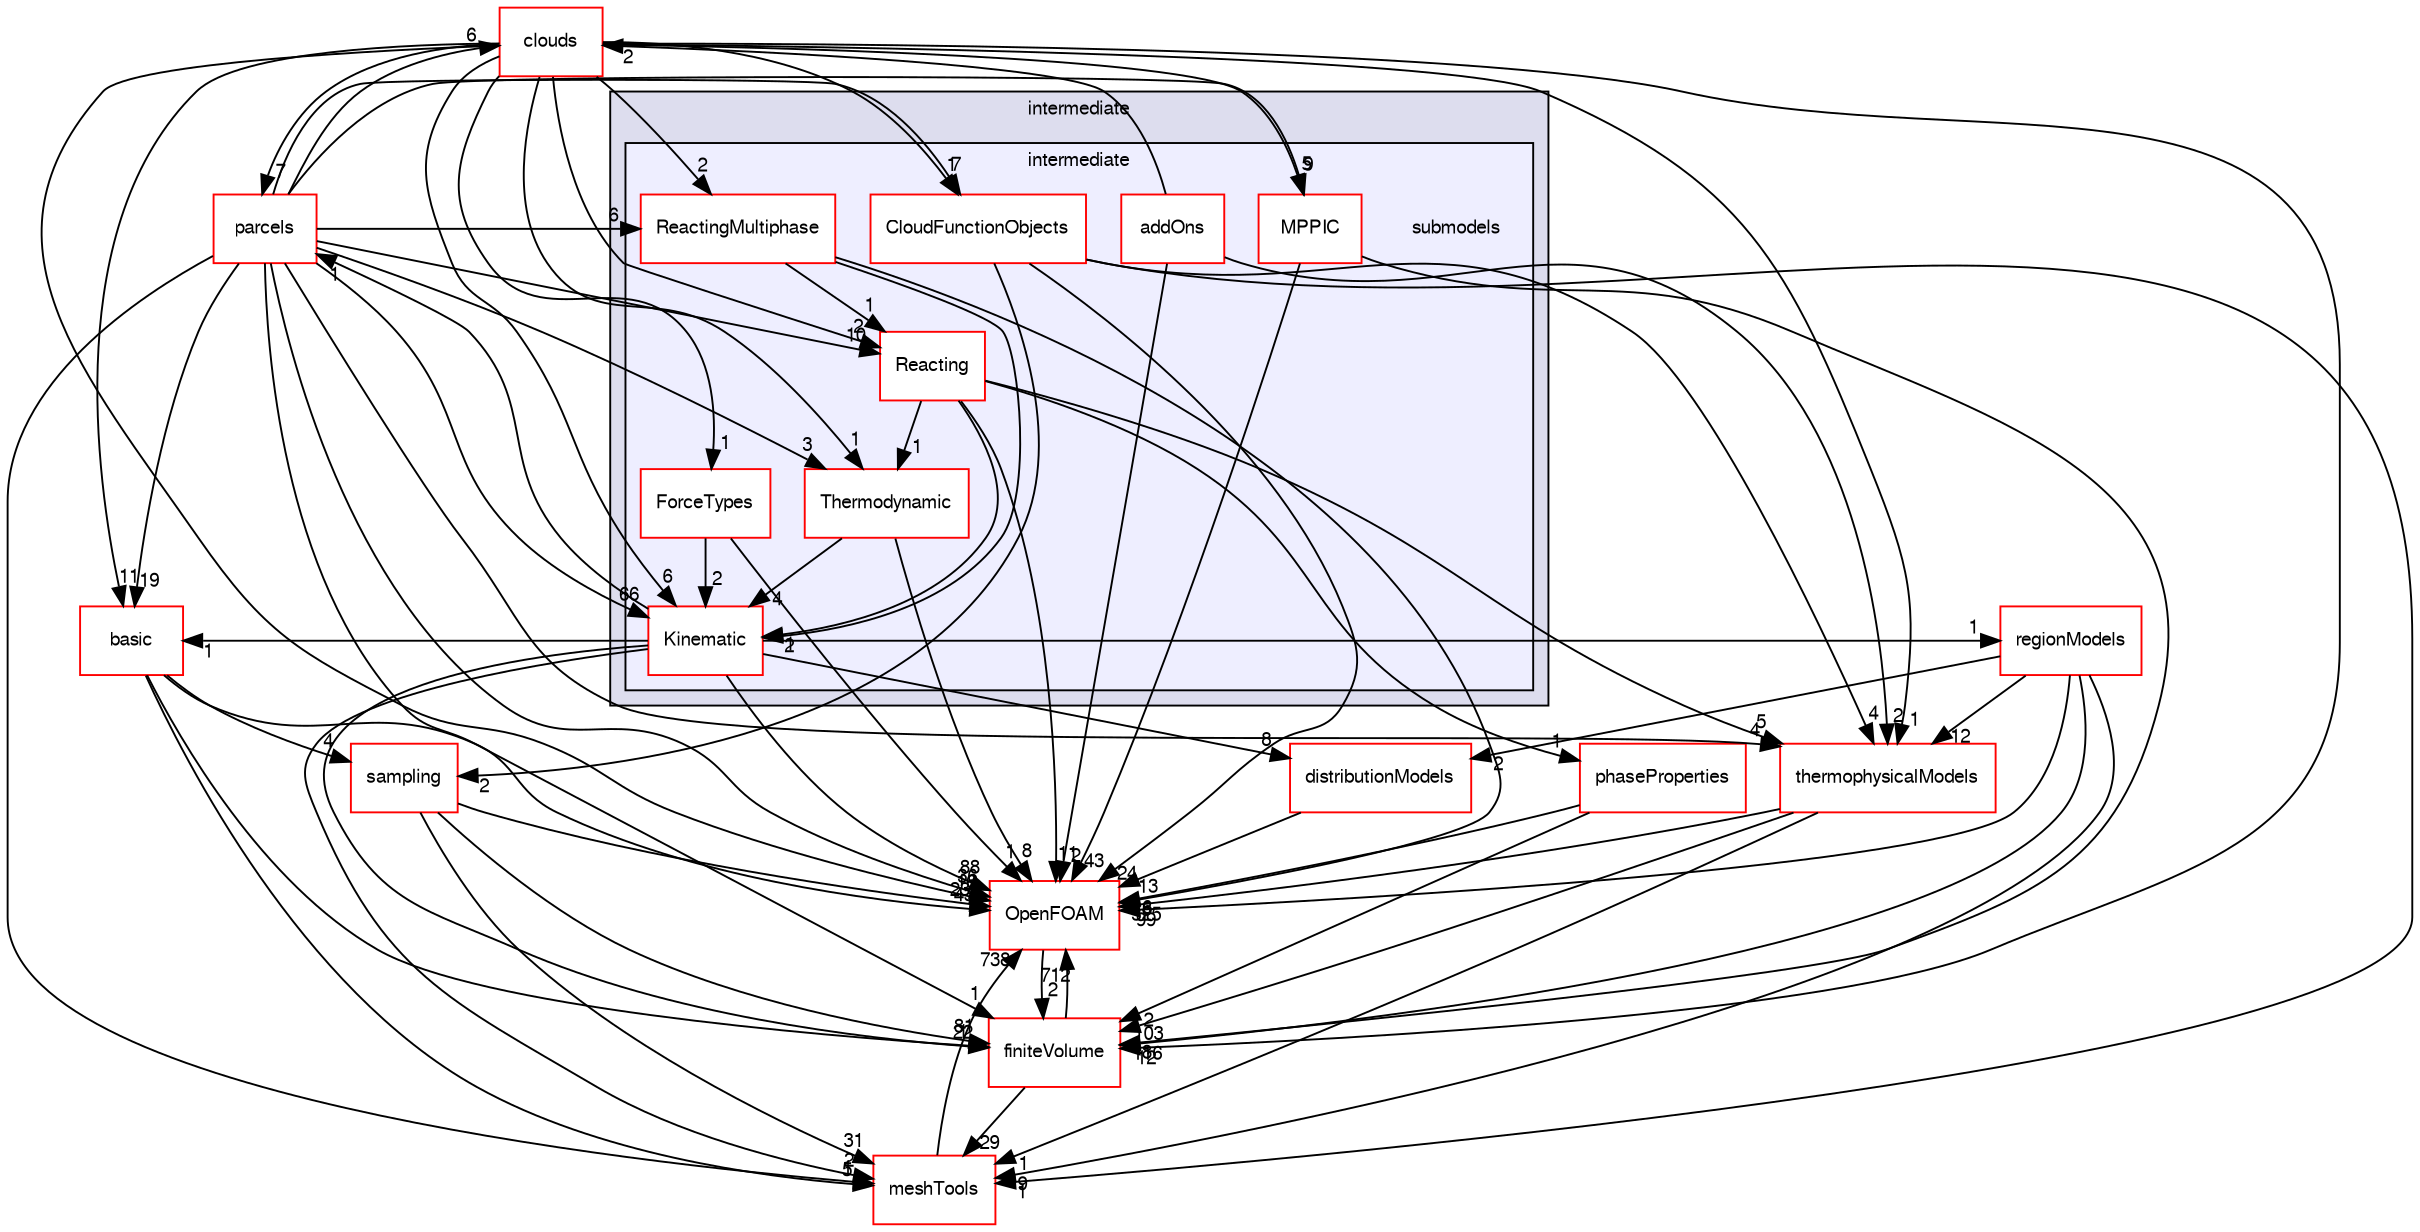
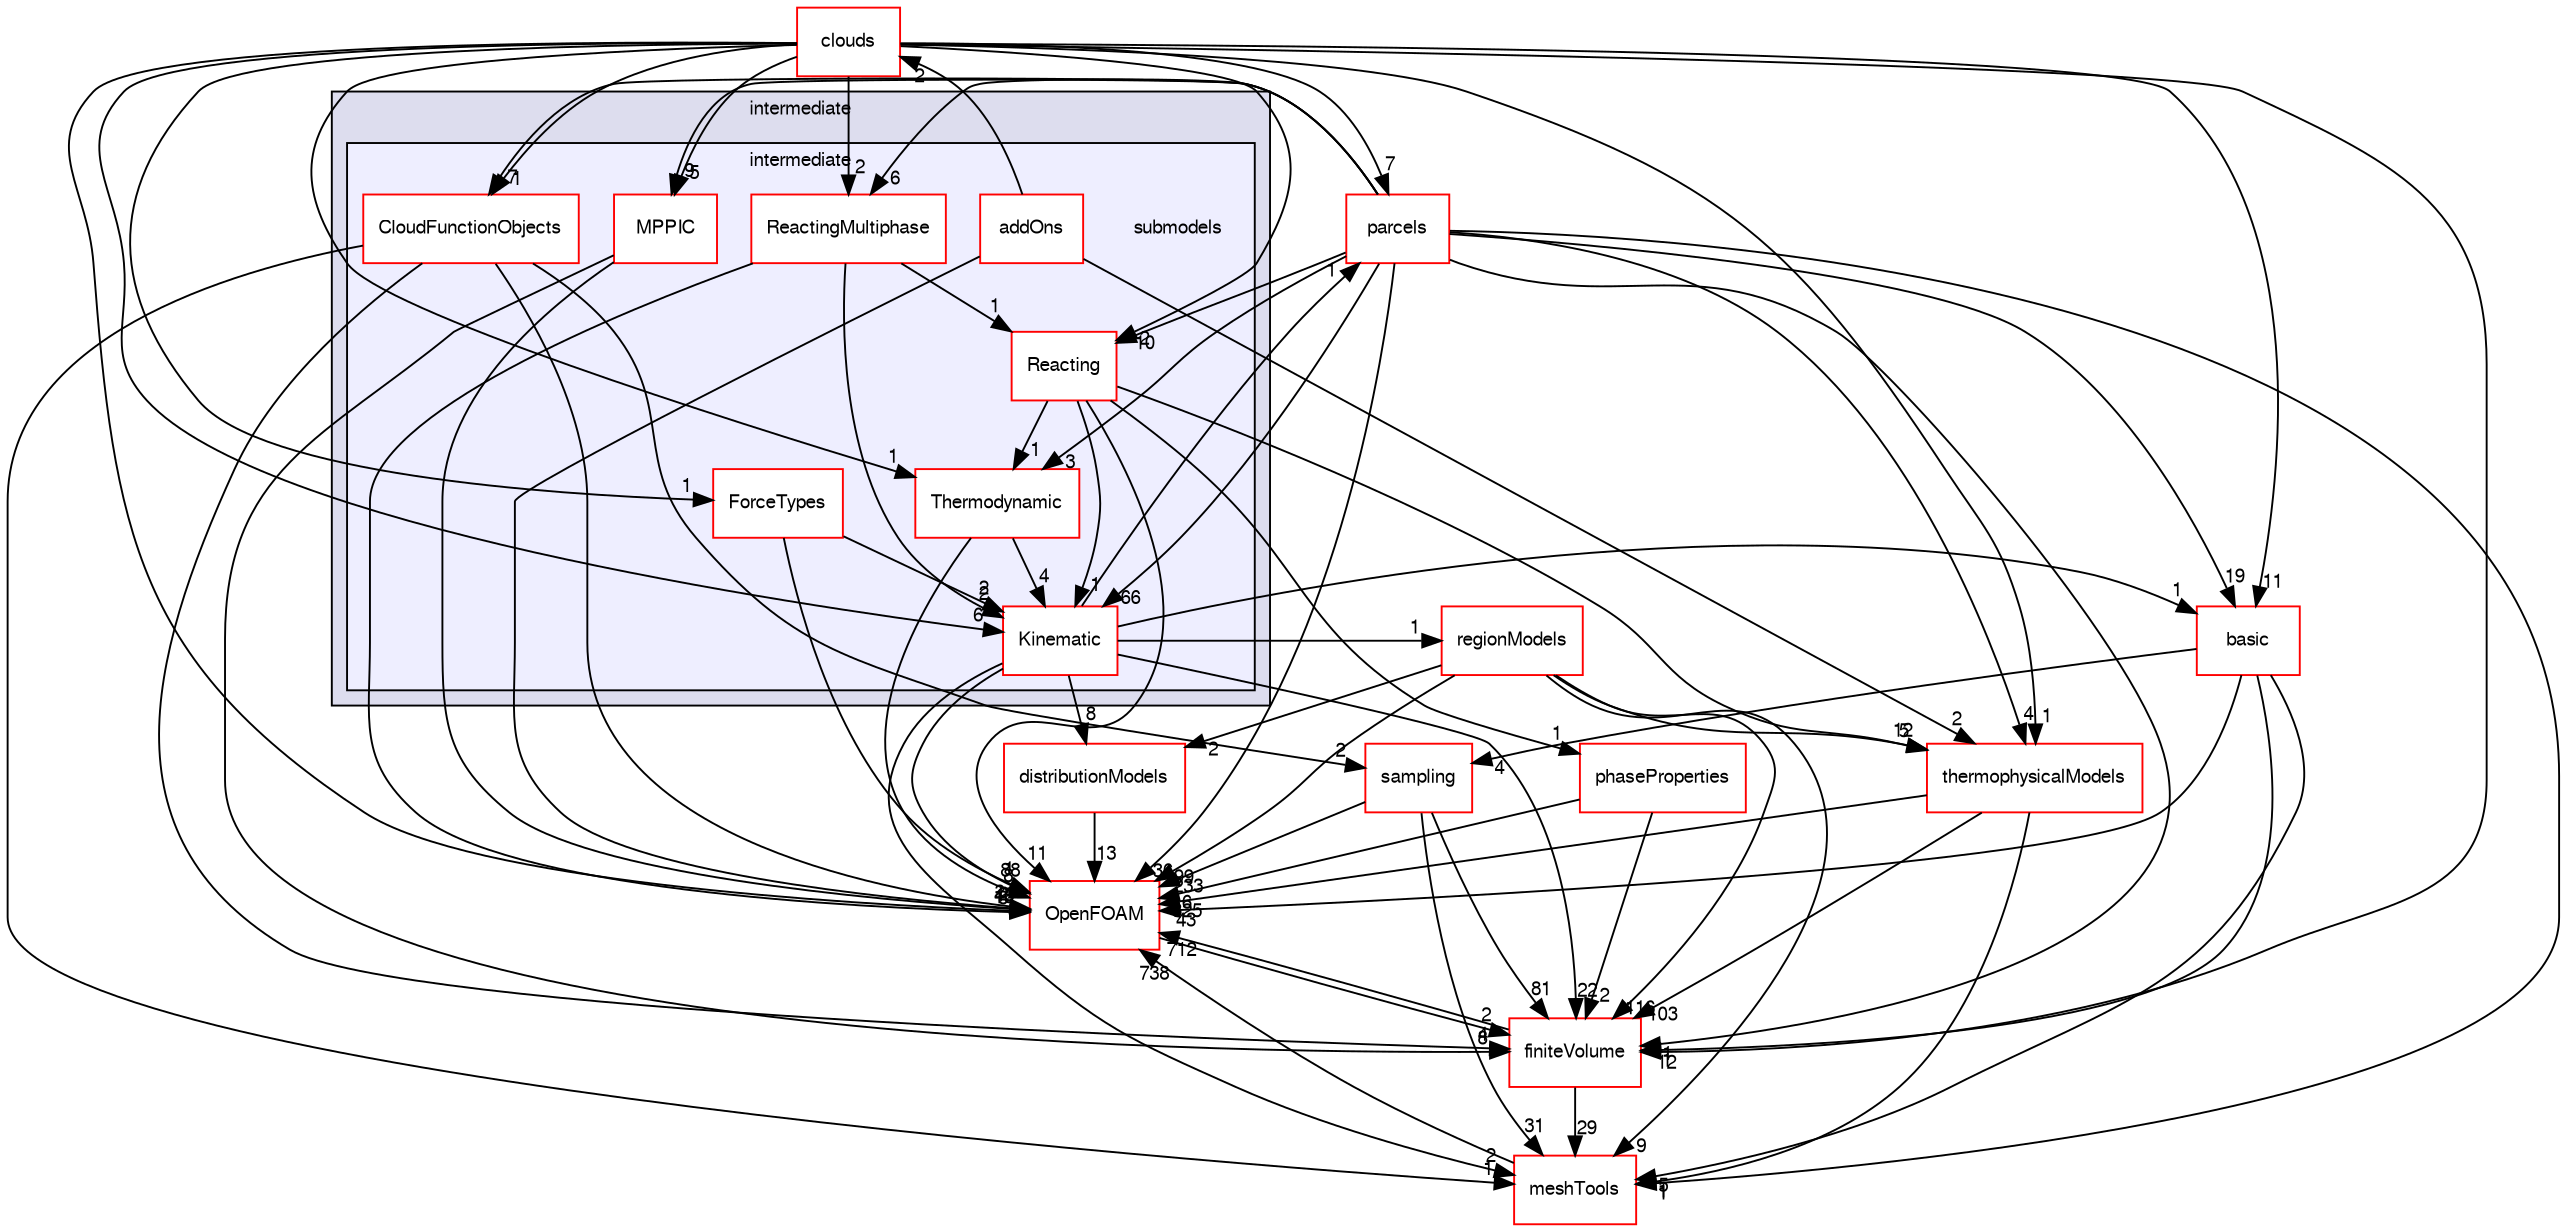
(351, 99) -> none
(1589, 307) -> (477, 989)
